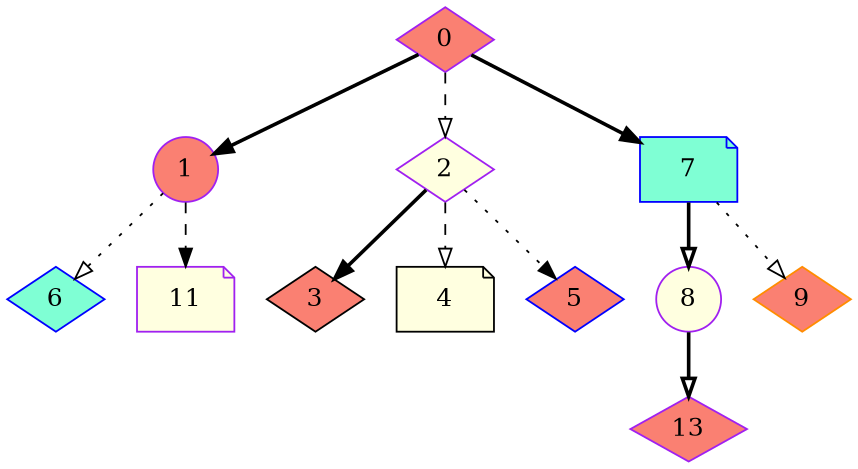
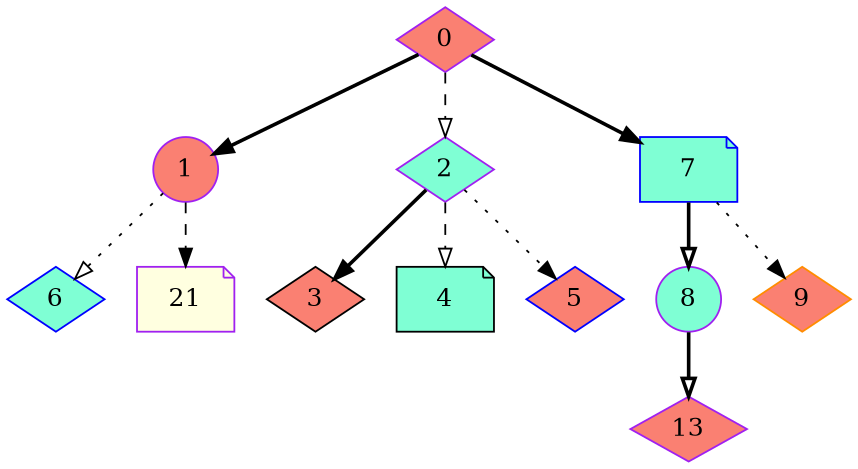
(445, 169) -> (445, 169)
(745, 233) -> (745, 233)
(186, 299) -> (186, 299)
(445, 299) -> (445, 299)
(689, 299) -> (689, 299)
